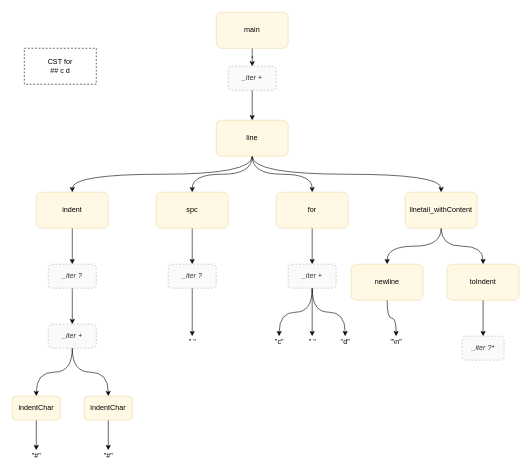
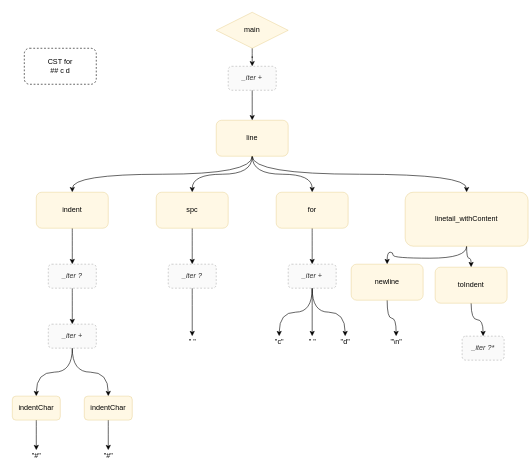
(252, 30) -> (252, 30)
(60, 66) -> (60, 66)
(441, 210) -> (467, 219)
(483, 282) -> (471, 285)
